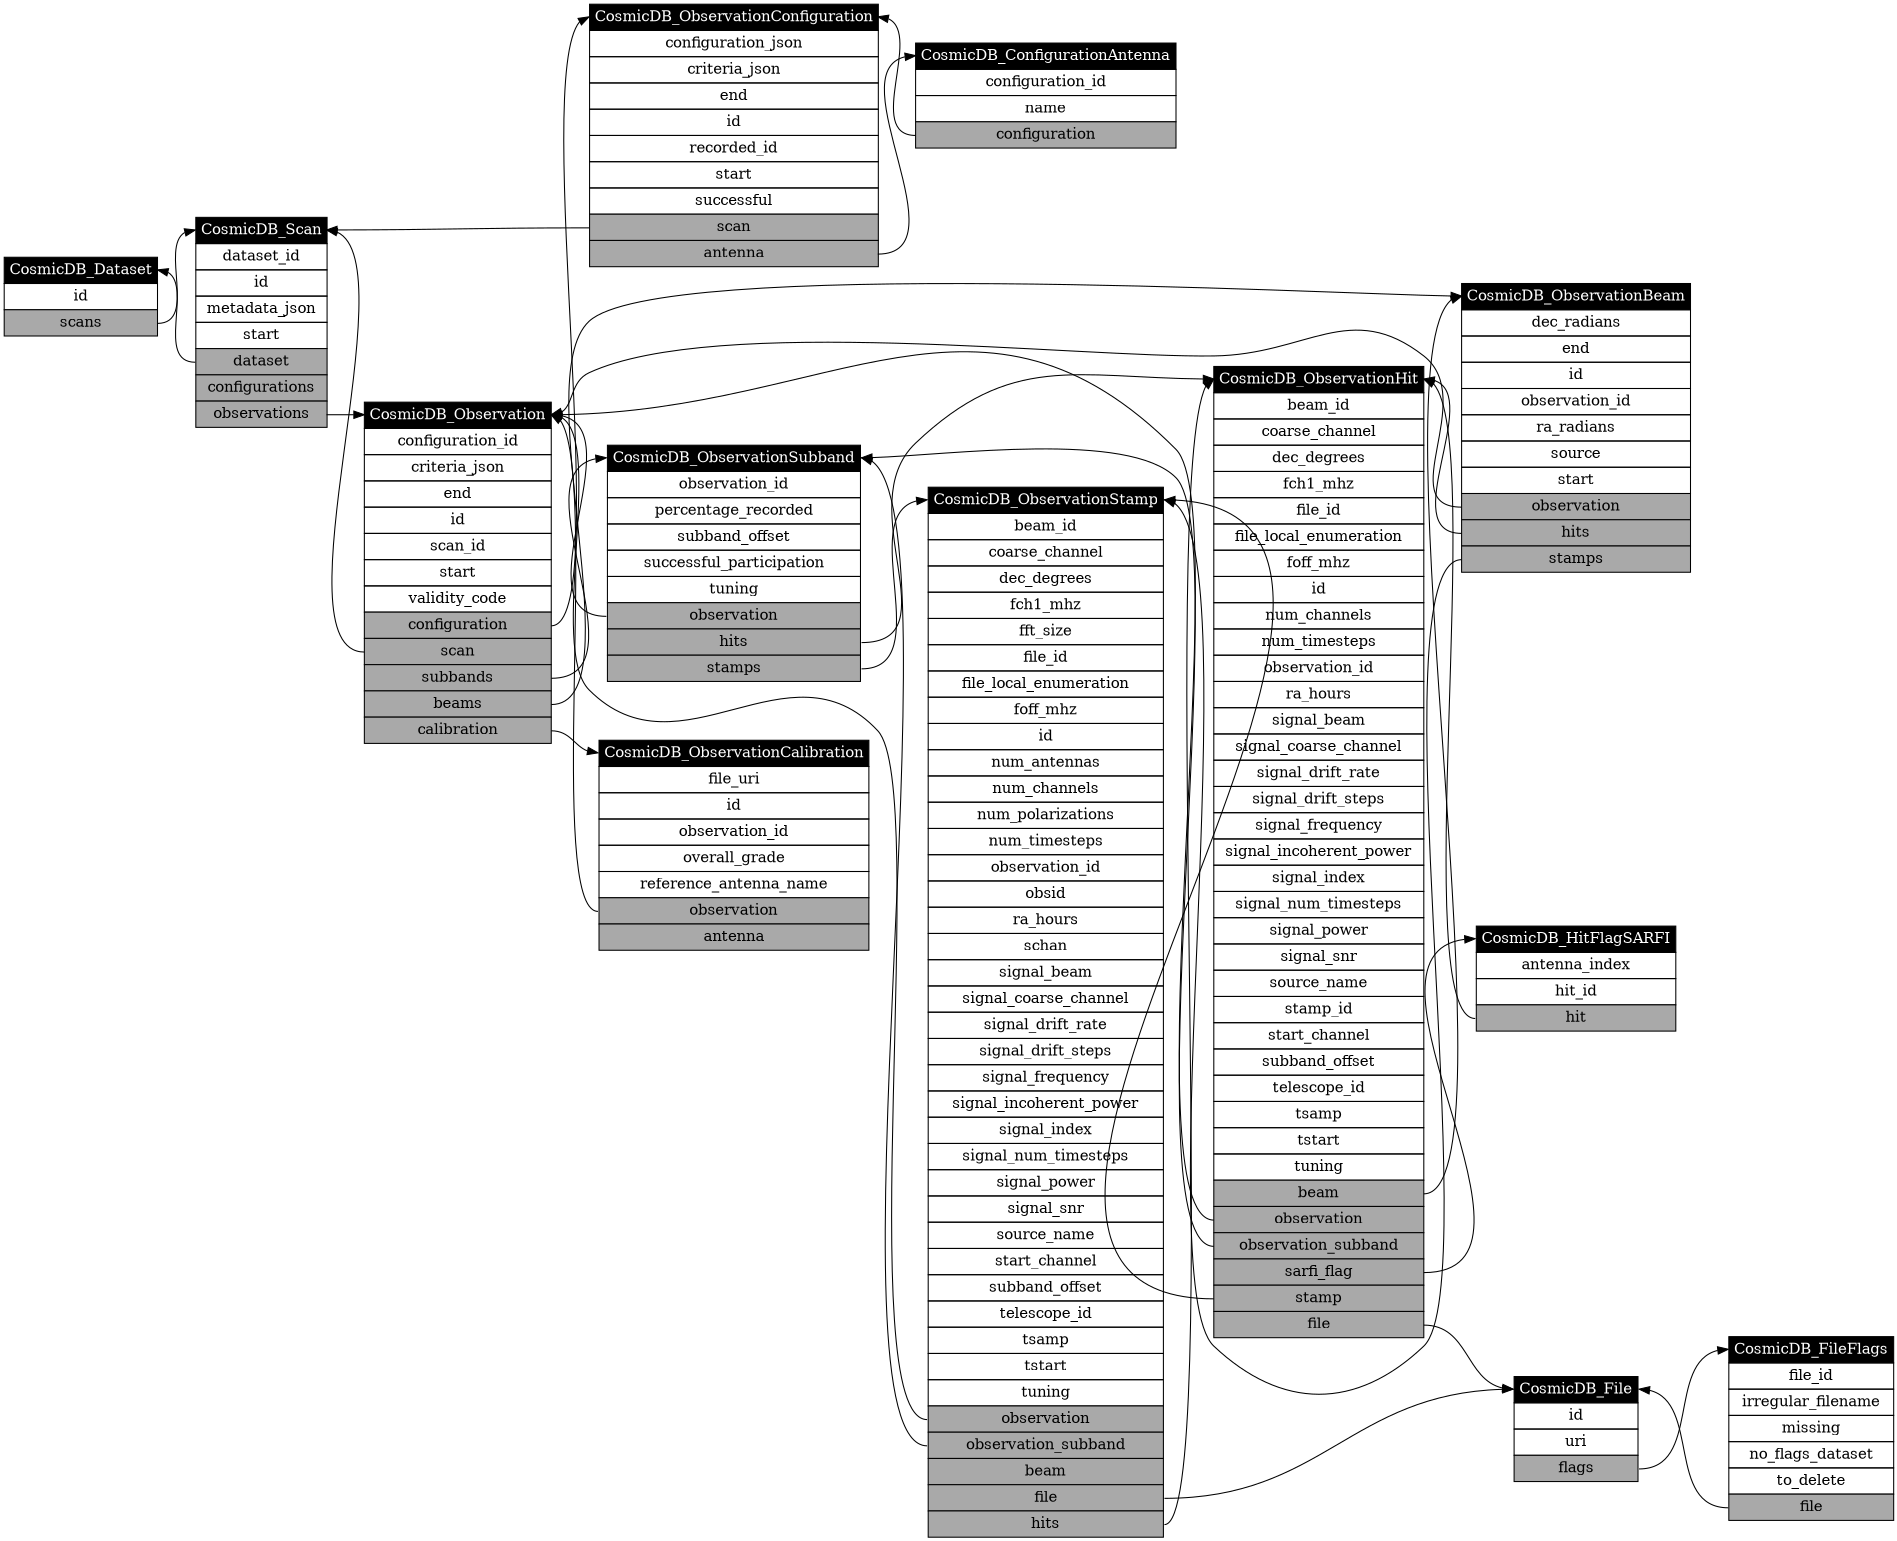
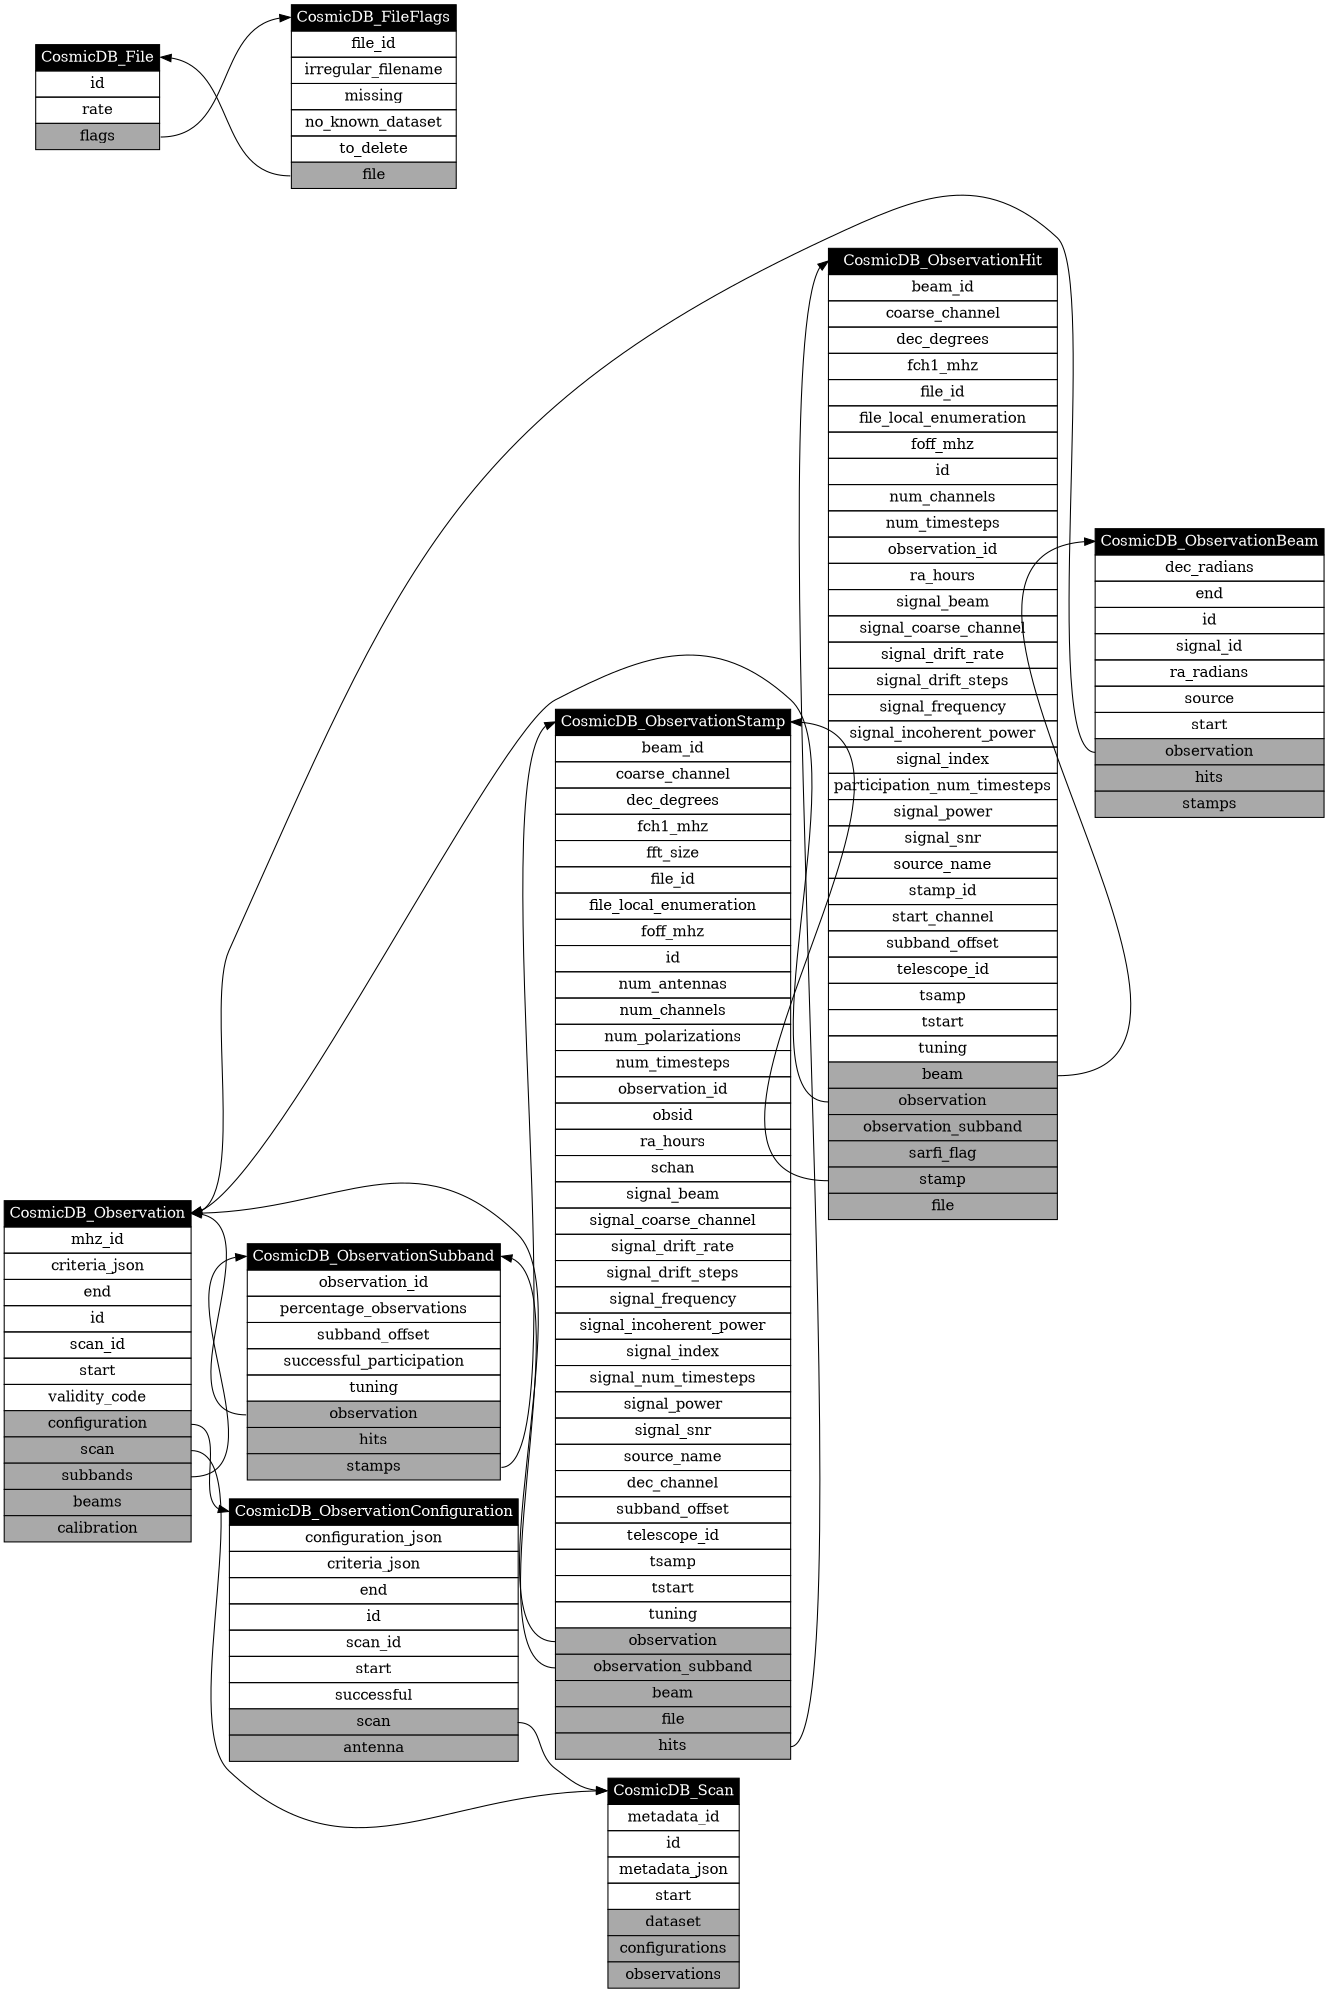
(1046, 96) -> none
(734, 148) -> (374, 1643)
(261, 256) -> (674, 1817)
(817, 286) -> none
(81, 296) -> none
(1576, 401) -> (1210, 646)
(340, 415) -> none
(945, 419) -> none
(458, 441) -> (98, 1240)
(1442, 461) -> none
(1181, 494) -> none
(734, 510) -> (374, 1309)
(733, 845) -> none
(1319, 904) -> (943, 786)
(1576, 979) -> none
(1046, 1261) -> (673, 1483)
(1466, 1353) -> none
(1293, 1391) -> none
(1576, 1442) -> (98, 110)
(1334, 1446) -> none
(1811, 1454) -> (374, 122)
